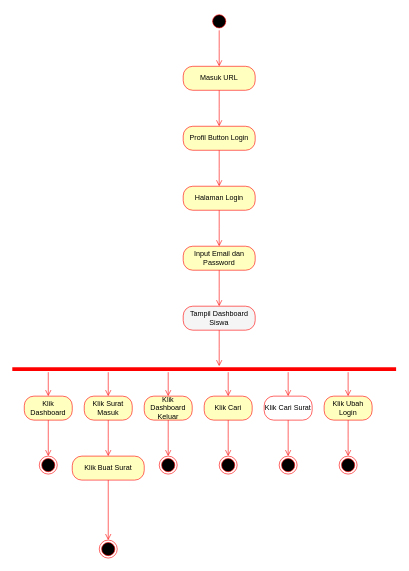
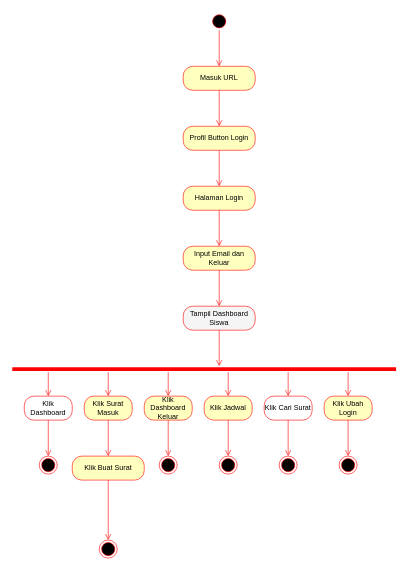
(219, 258) -> (219, 258)
(48, 408) -> (48, 408)
(228, 408) -> (228, 408)
